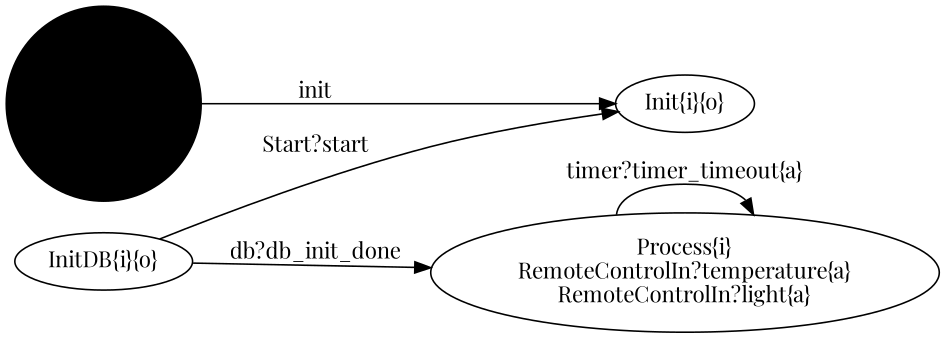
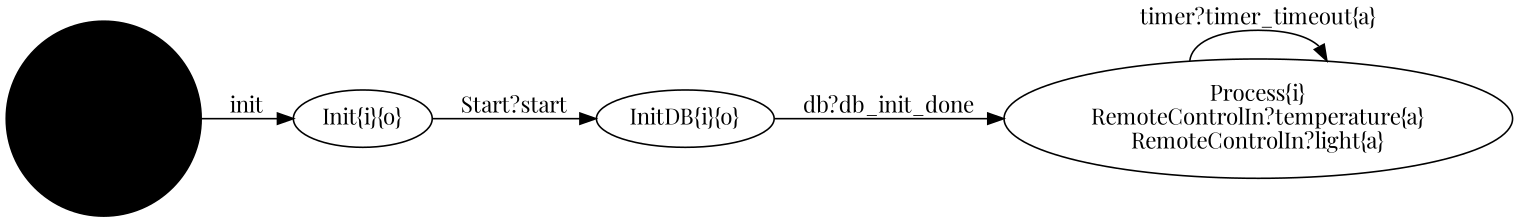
(377, 162) -> (506, 119)
